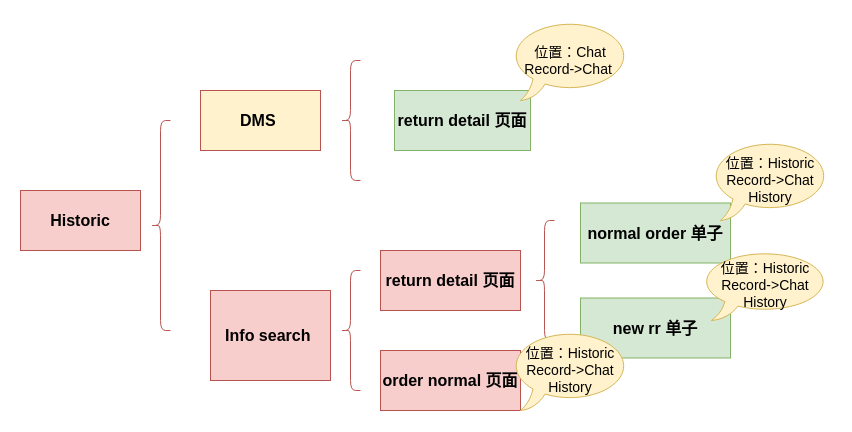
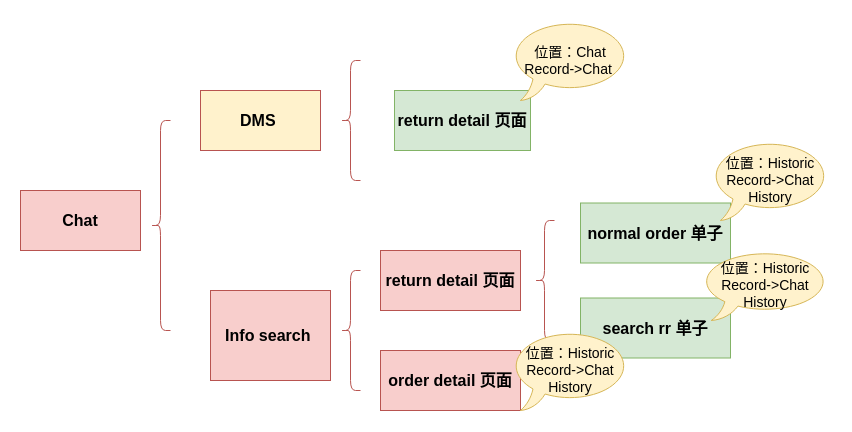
(81, 221) -> (81, 221)
(656, 329) -> (656, 329)
(451, 381) -> (451, 381)
